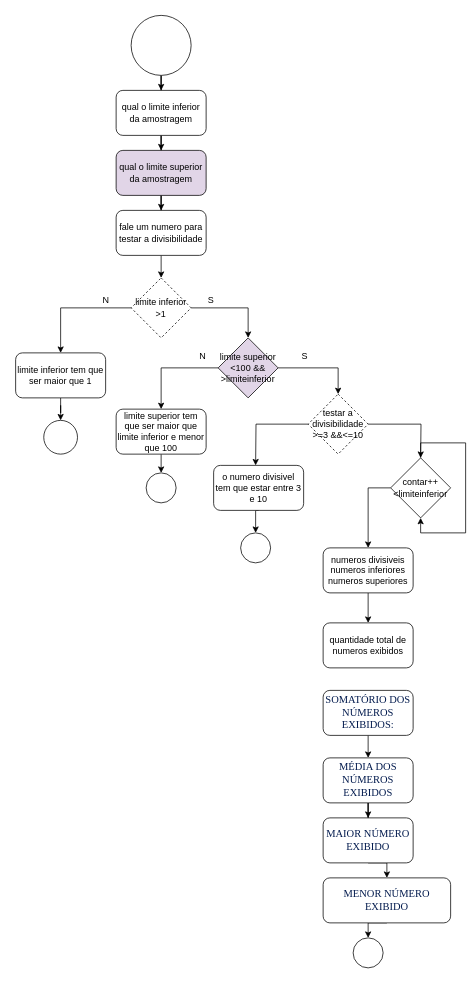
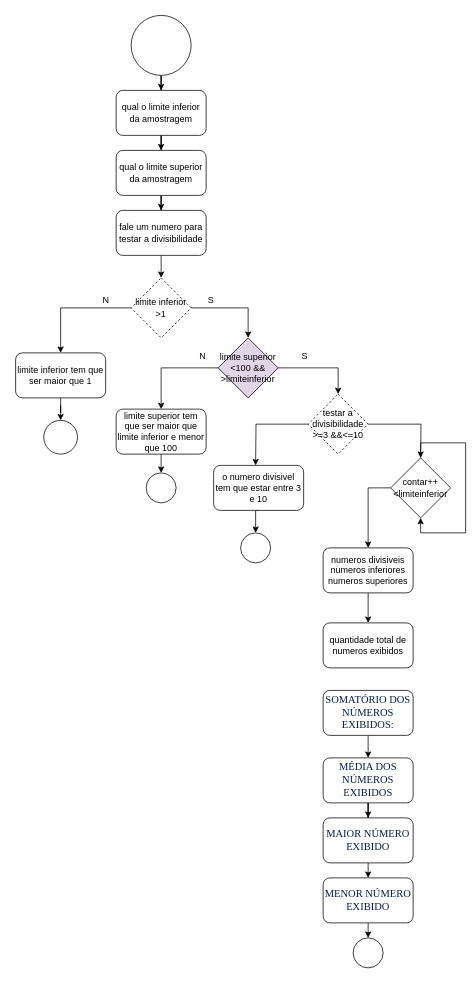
(161, 173) -> (161, 173)
(387, 900) -> (368, 900)
